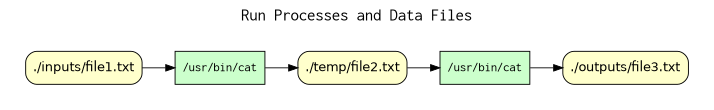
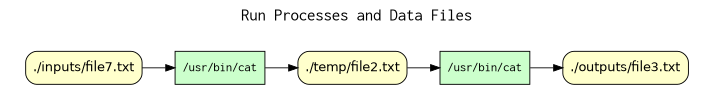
(84, 68) -> (84, 68)
